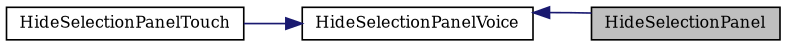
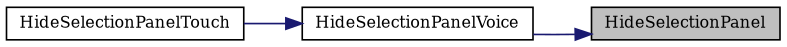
(571, 13) -> (554, 35)
